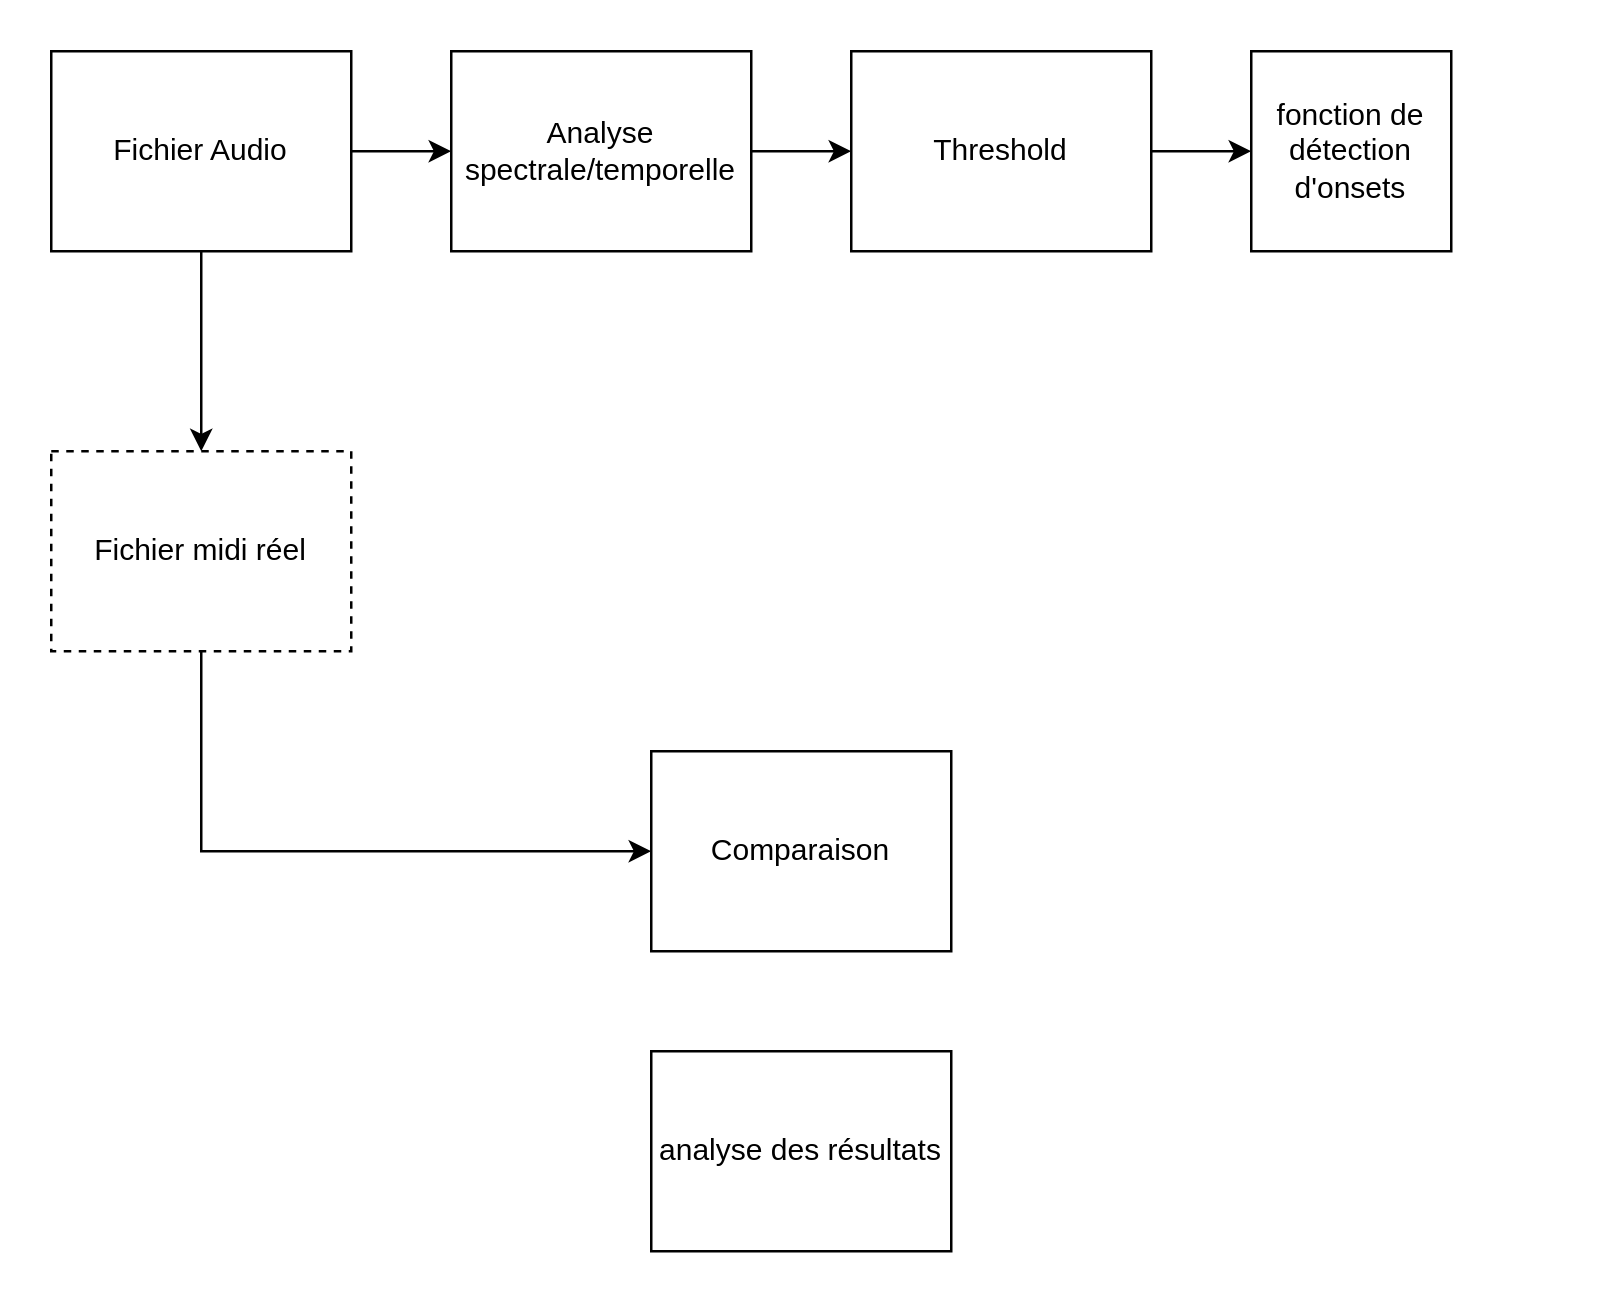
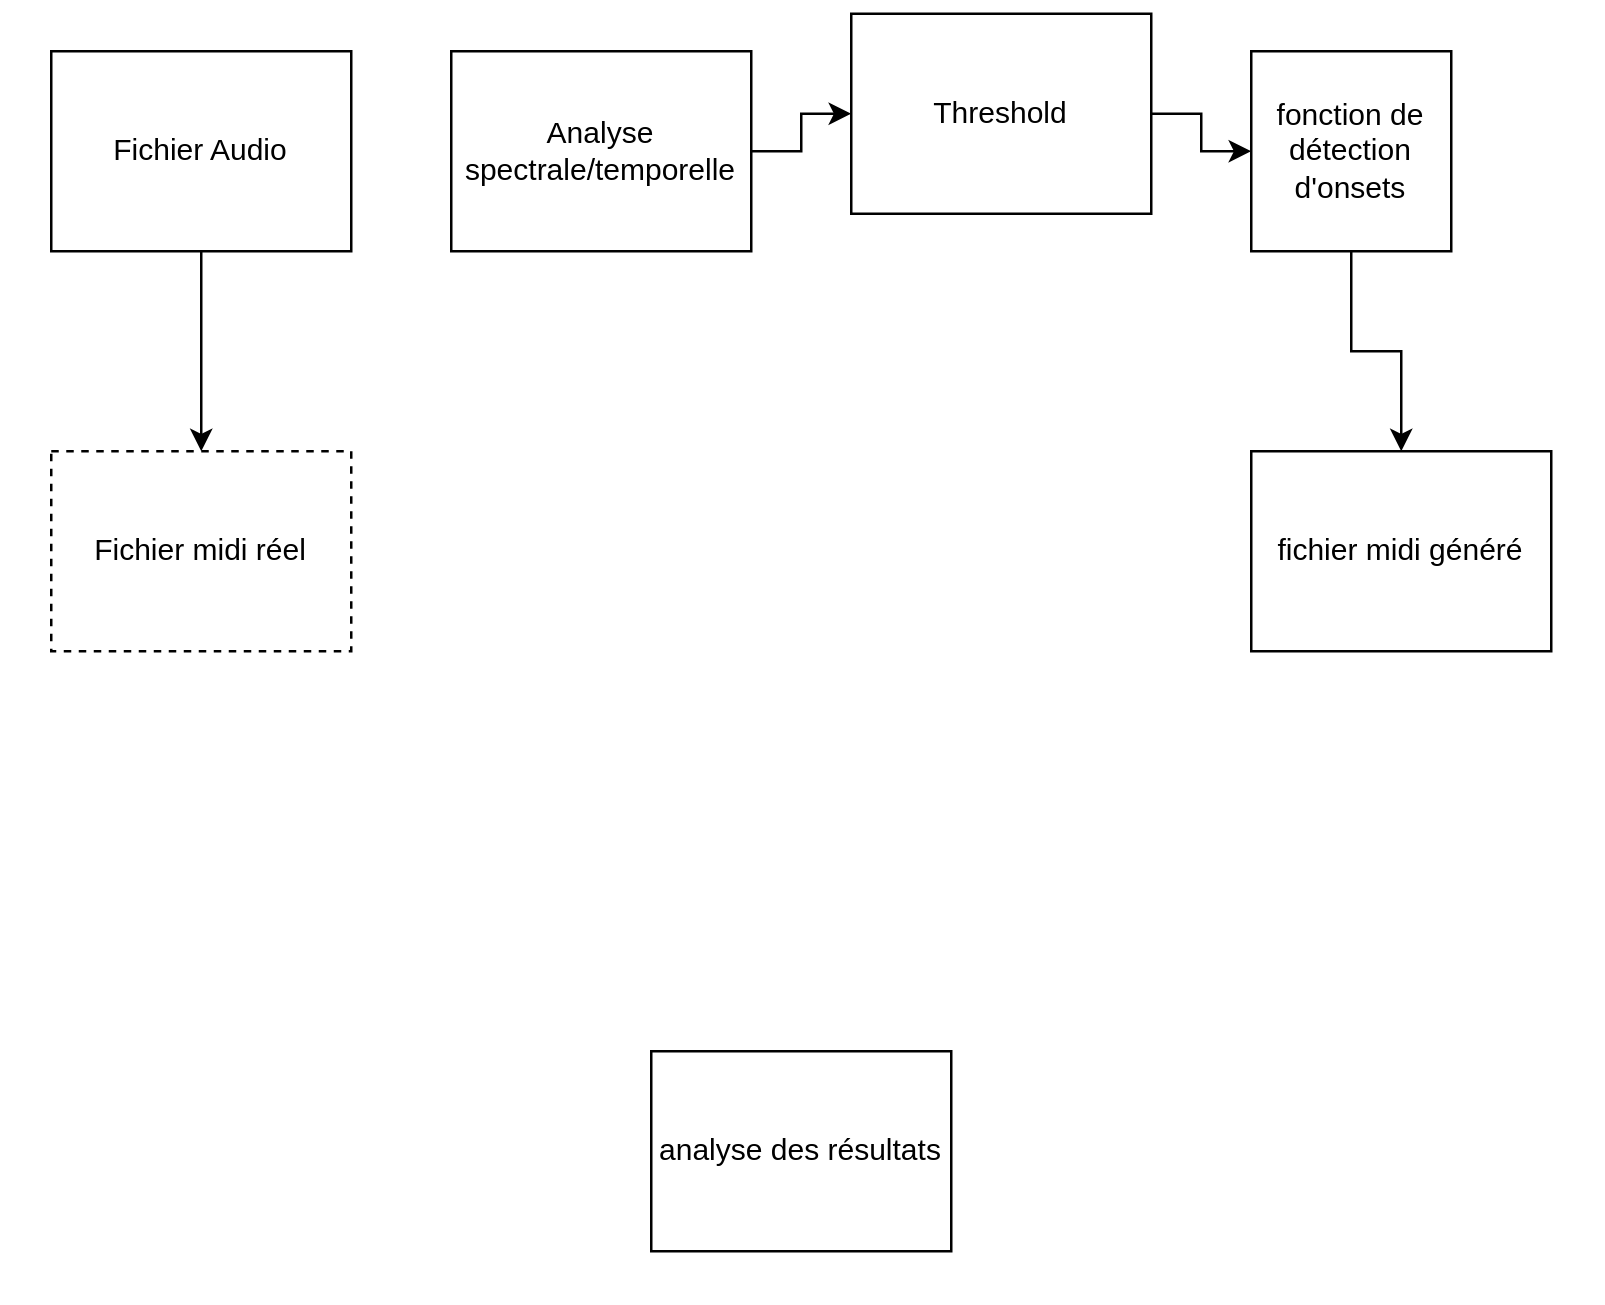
(393, 151) -> none
(1001, 151) -> (1001, 114)
none -> (1368, 351)
none -> (1401, 551)
(318, 851) -> none
(801, 851) -> none
